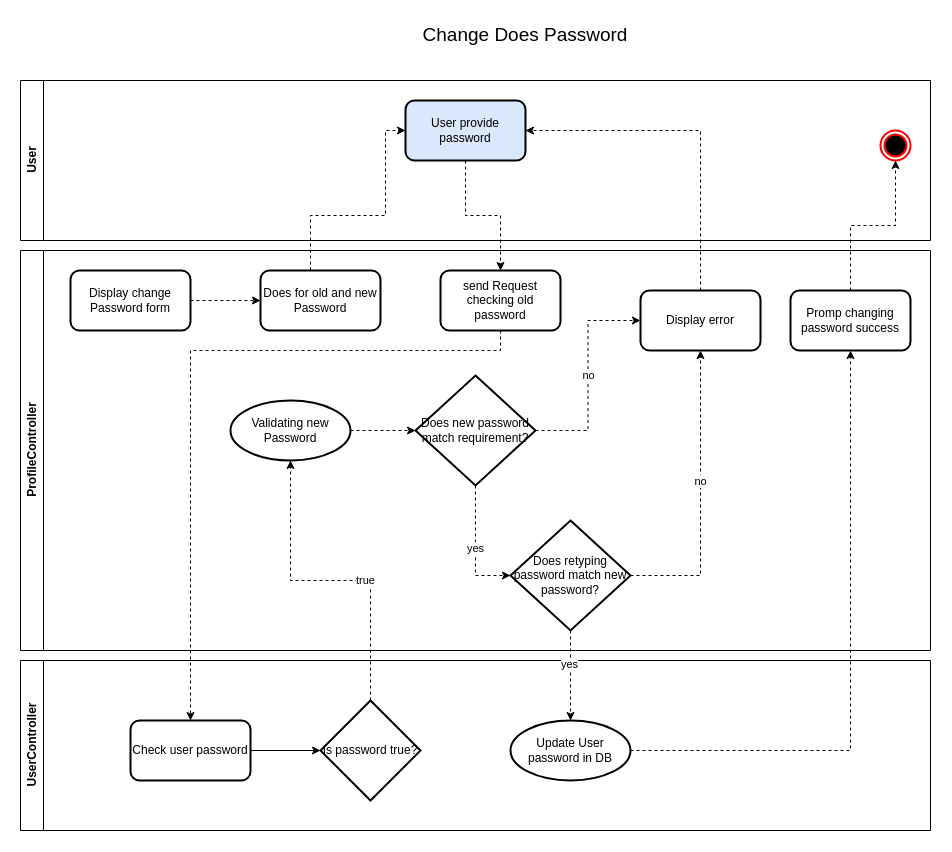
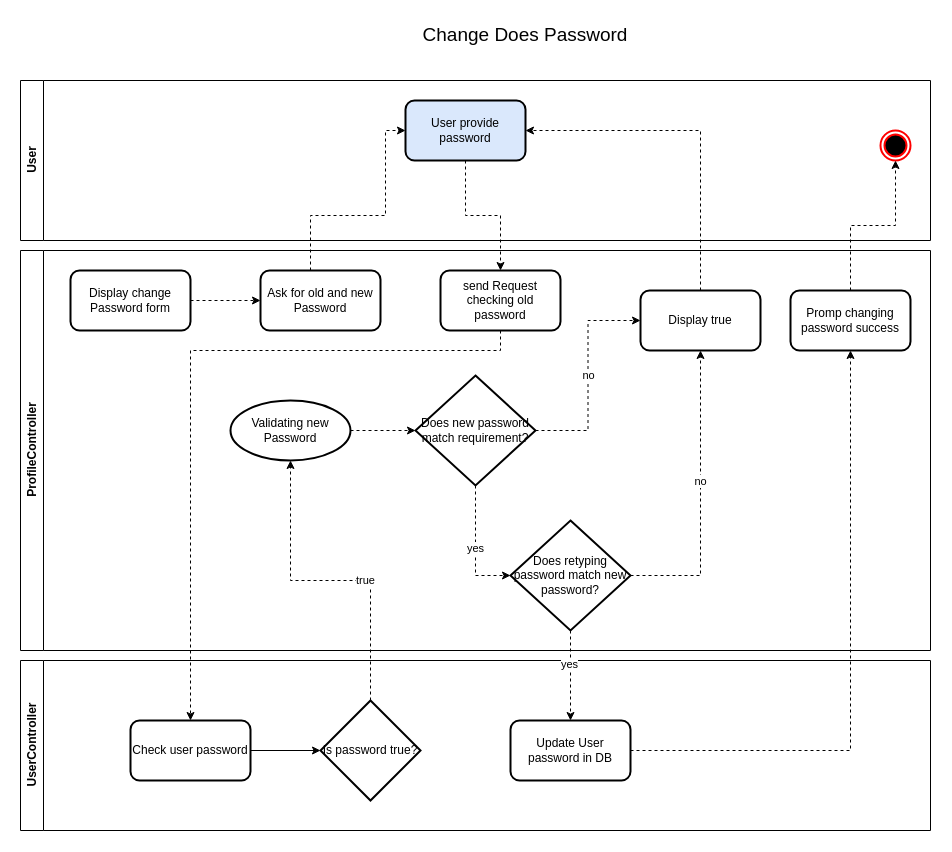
(321, 301) -> (321, 301)
(701, 321) -> (701, 321)
(571, 751) -> (571, 751)
